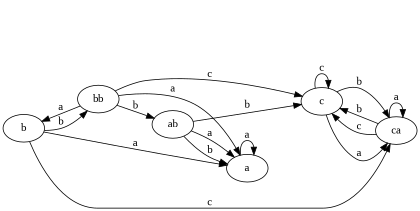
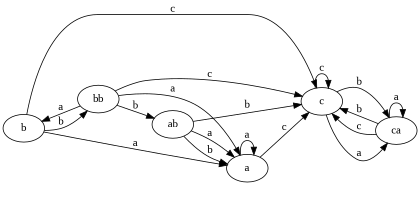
none -> (282, 137)
(205, 208) -> (156, 15)
